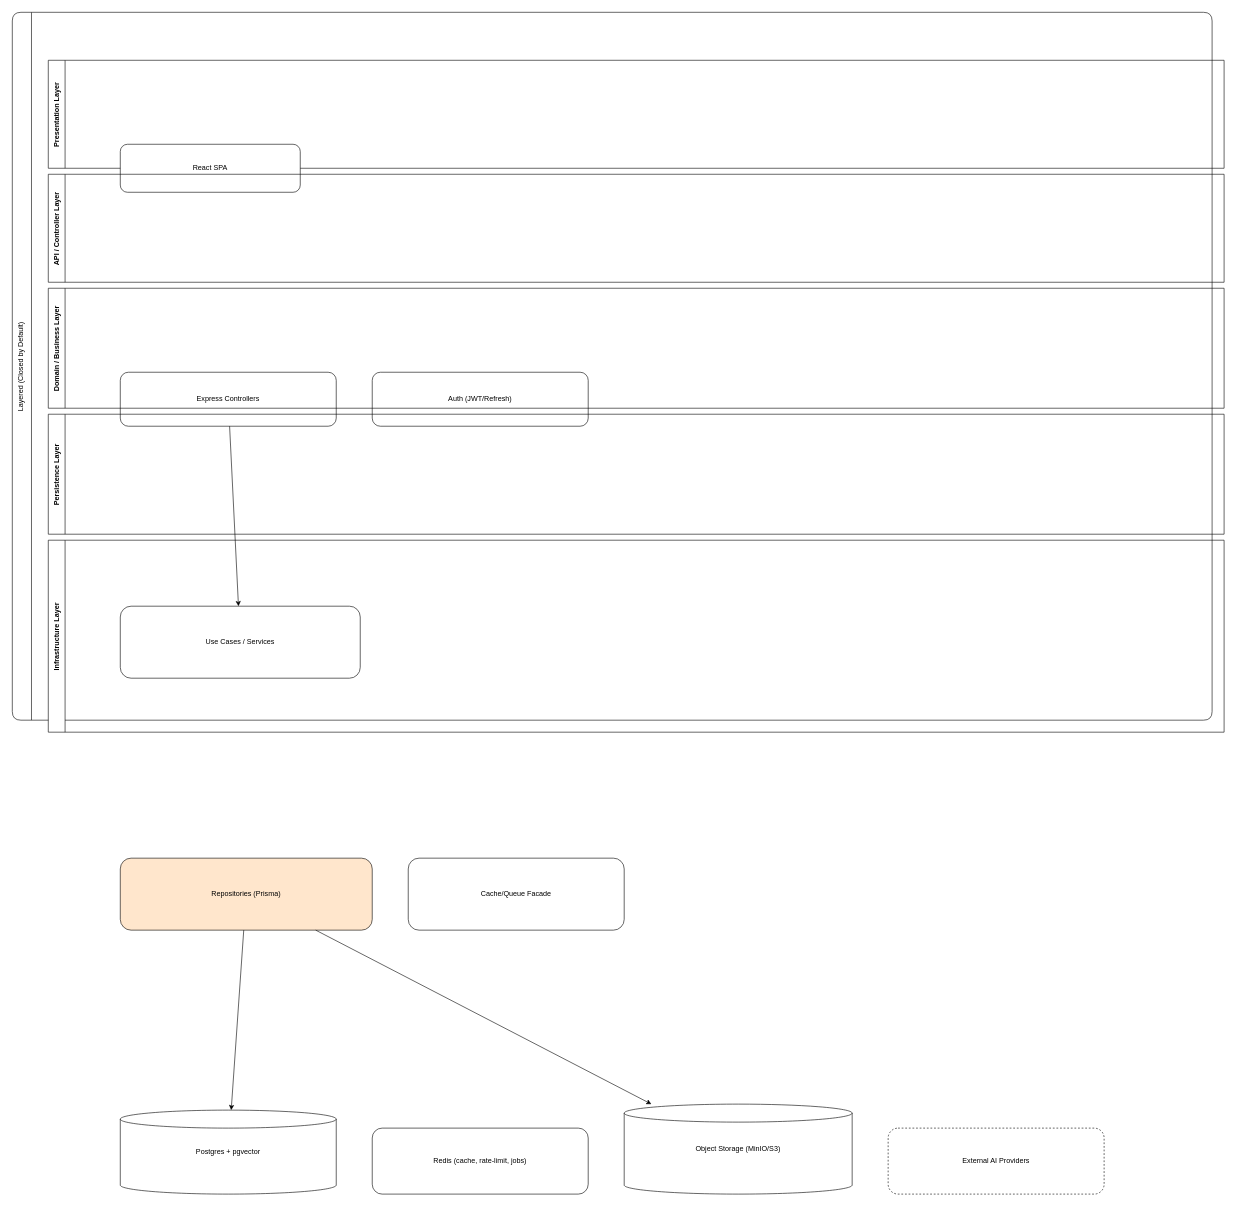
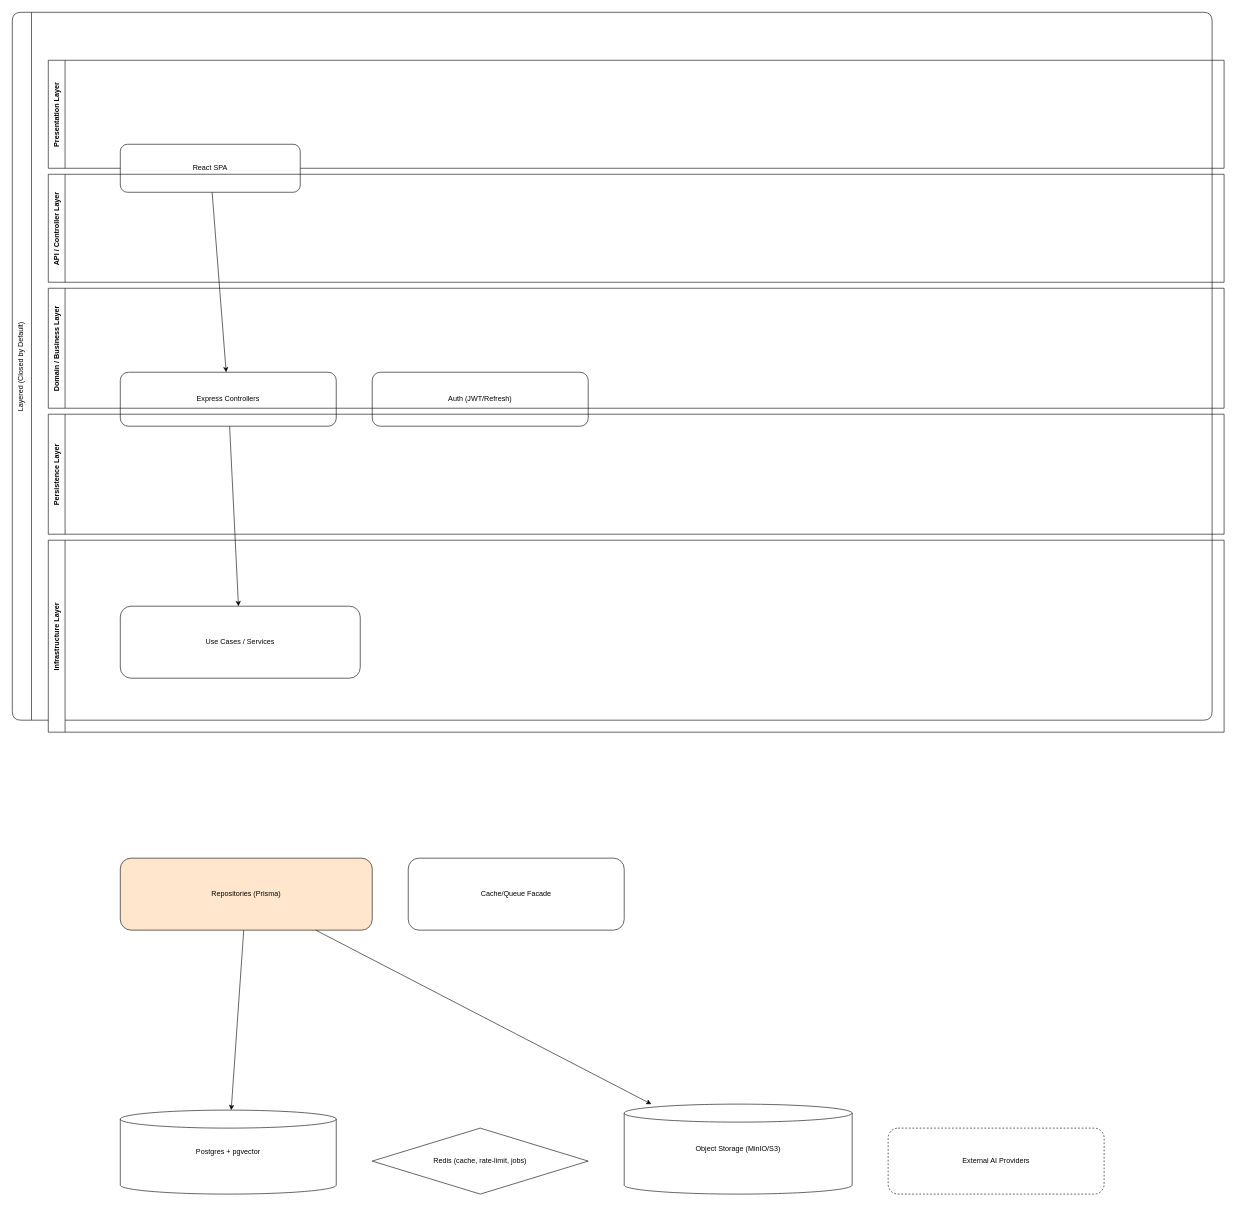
none -> (216, 239)
(480, 1161) -> (480, 1161)
